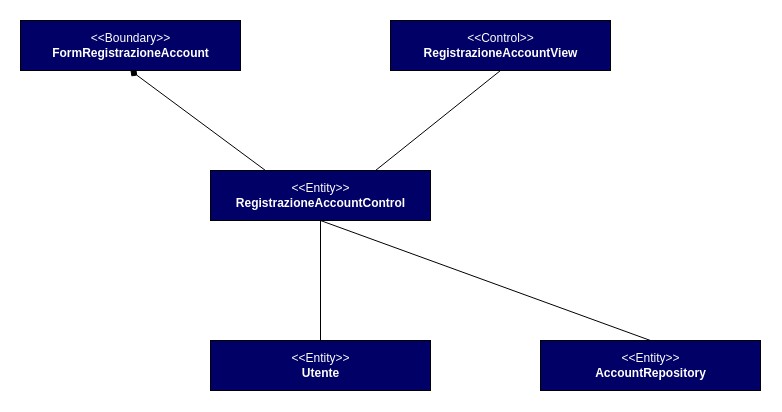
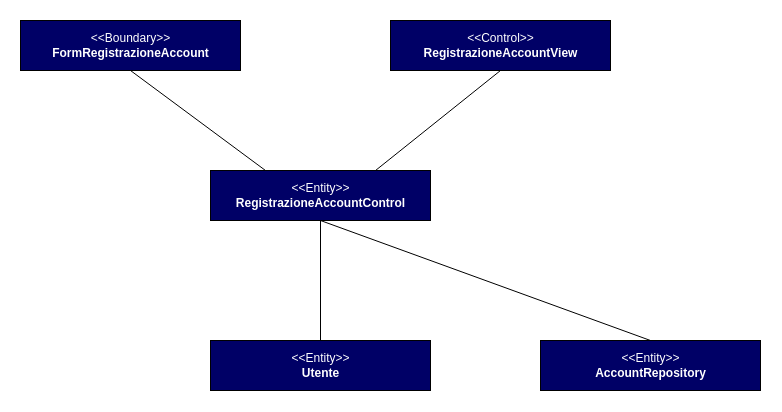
(137, 76) -> (134, 73)
